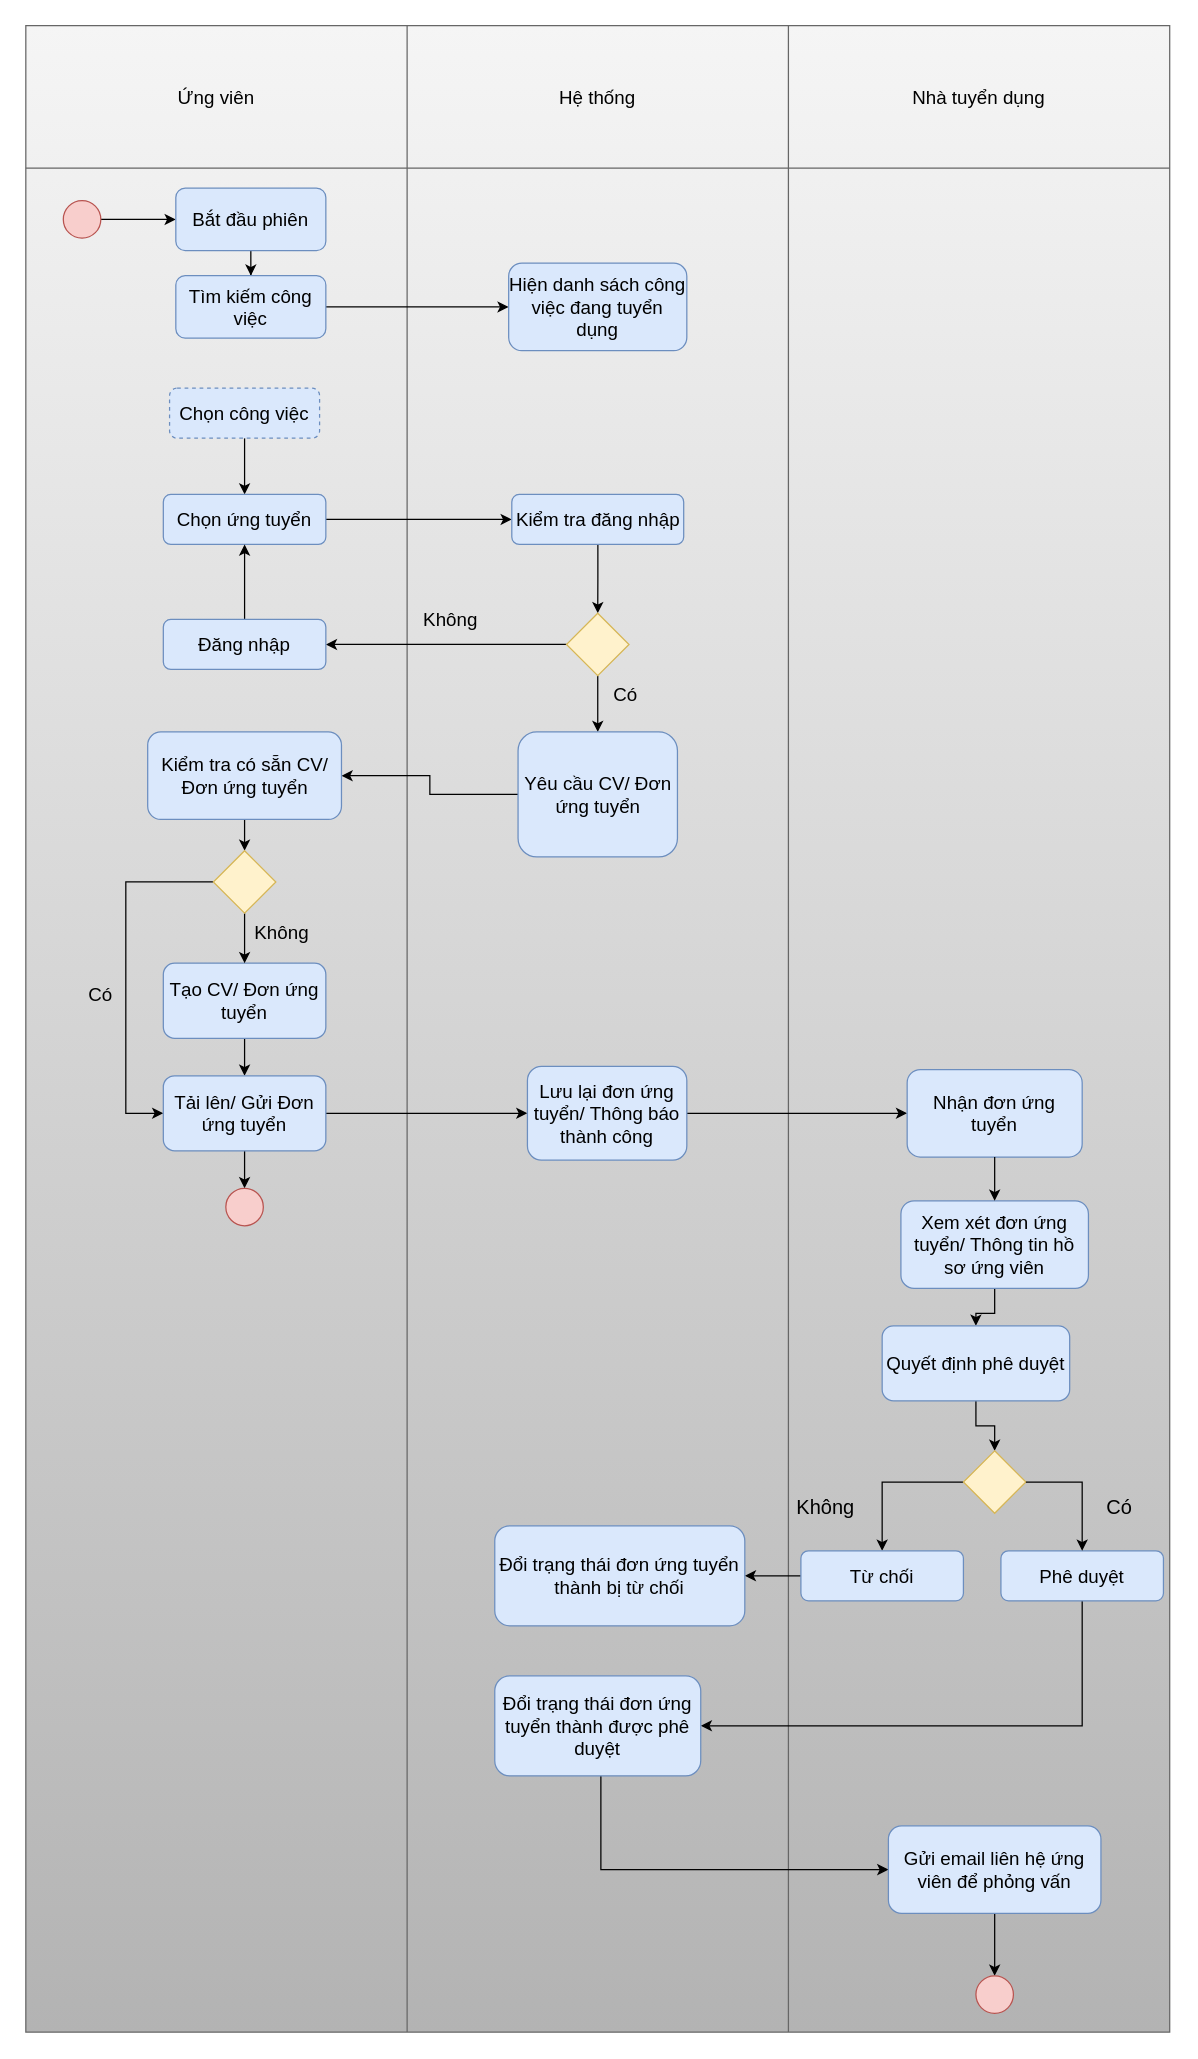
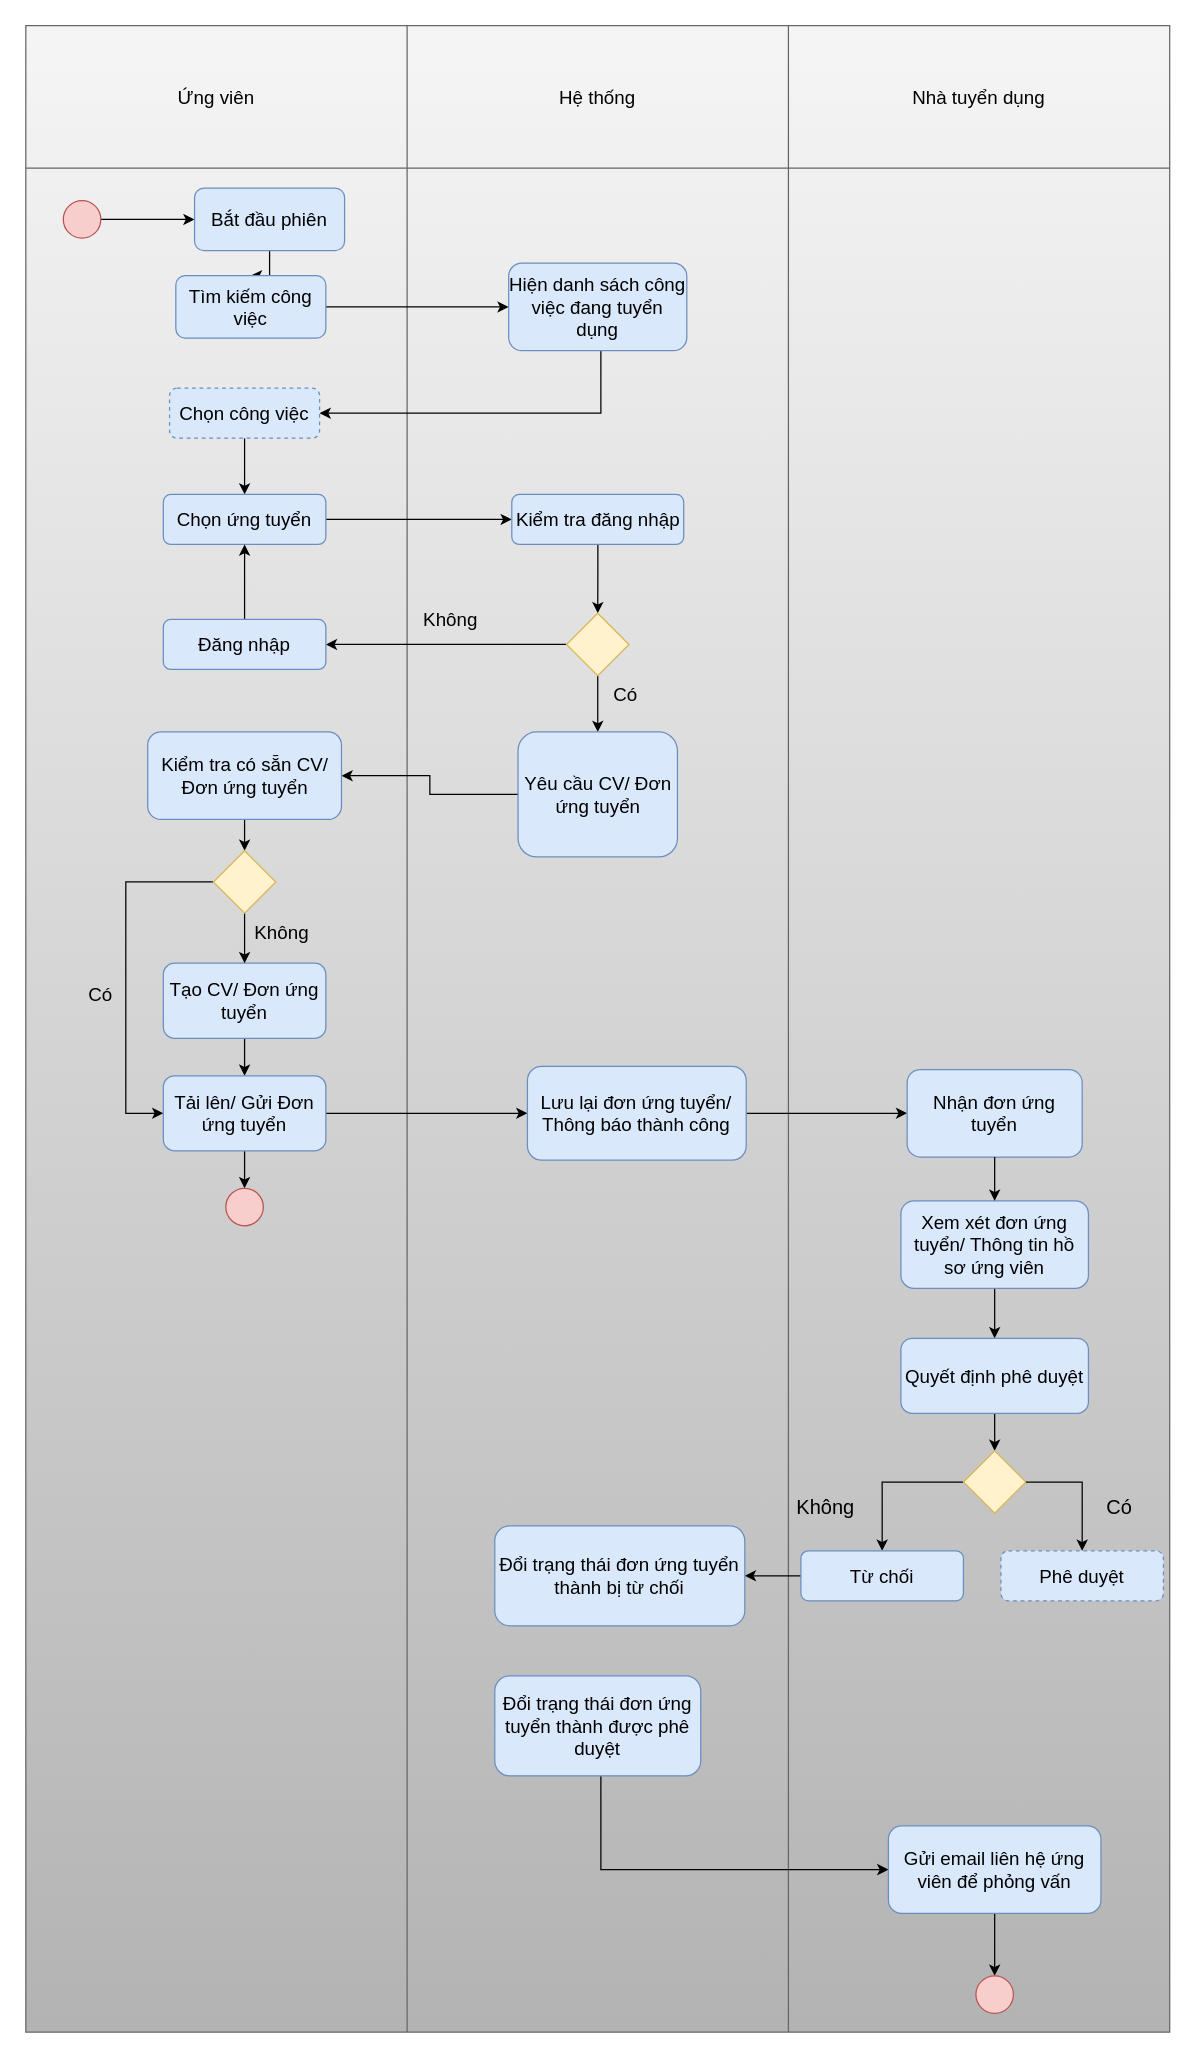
(251, 219) -> (269, 219)
none -> (496, 413)
(607, 1113) -> (637, 1113)
(976, 1363) -> (994, 1376)
(1082, 1576) -> (1082, 1576)
(958, 1726) -> none
